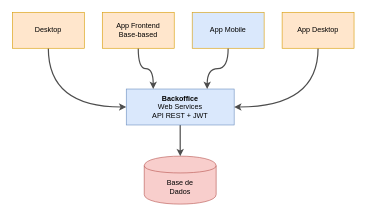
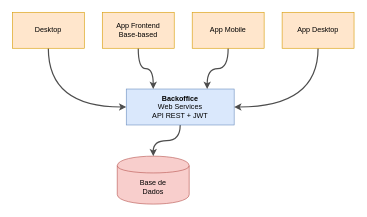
(228, 30) -> (228, 30)
(180, 180) -> (153, 180)
